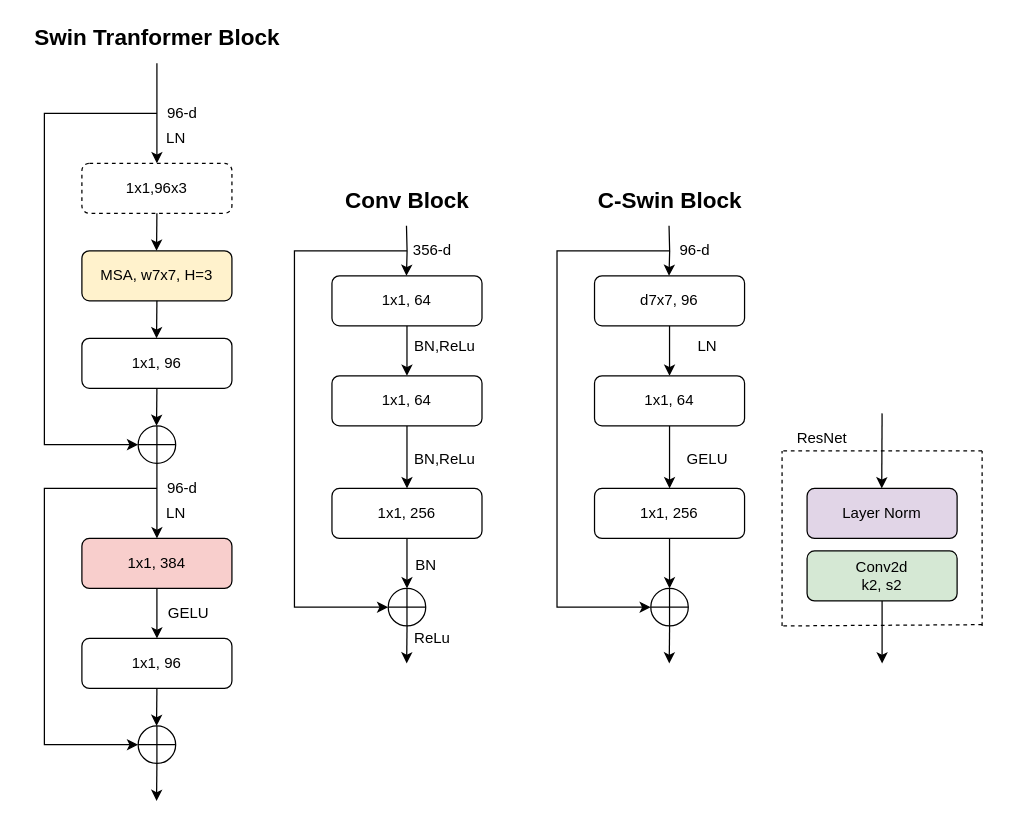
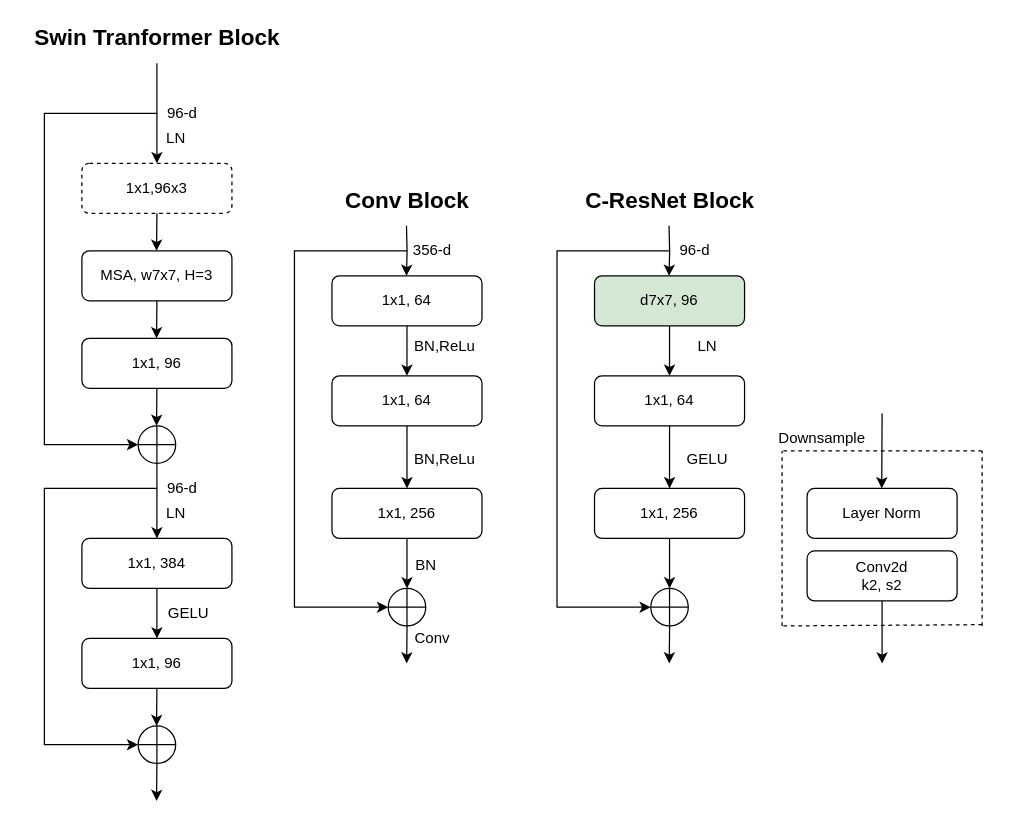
(670, 201) -> (670, 201)
(157, 276) -> (157, 276)
(669, 301) -> (669, 301)
(820, 438) -> (820, 438)
(882, 513) -> (882, 513)
(157, 563) -> (157, 563)
(882, 576) -> (882, 576)
(433, 638) -> (433, 638)
